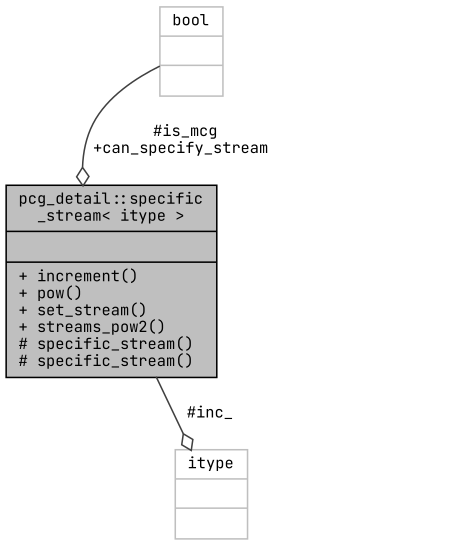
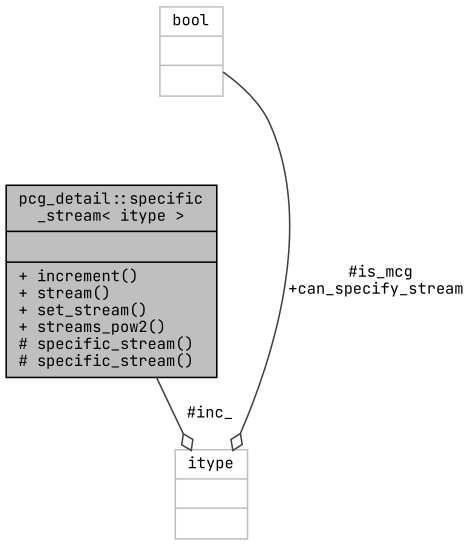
(106, 105) -> (289, 246)
(52, 294) -> (65, 294)
